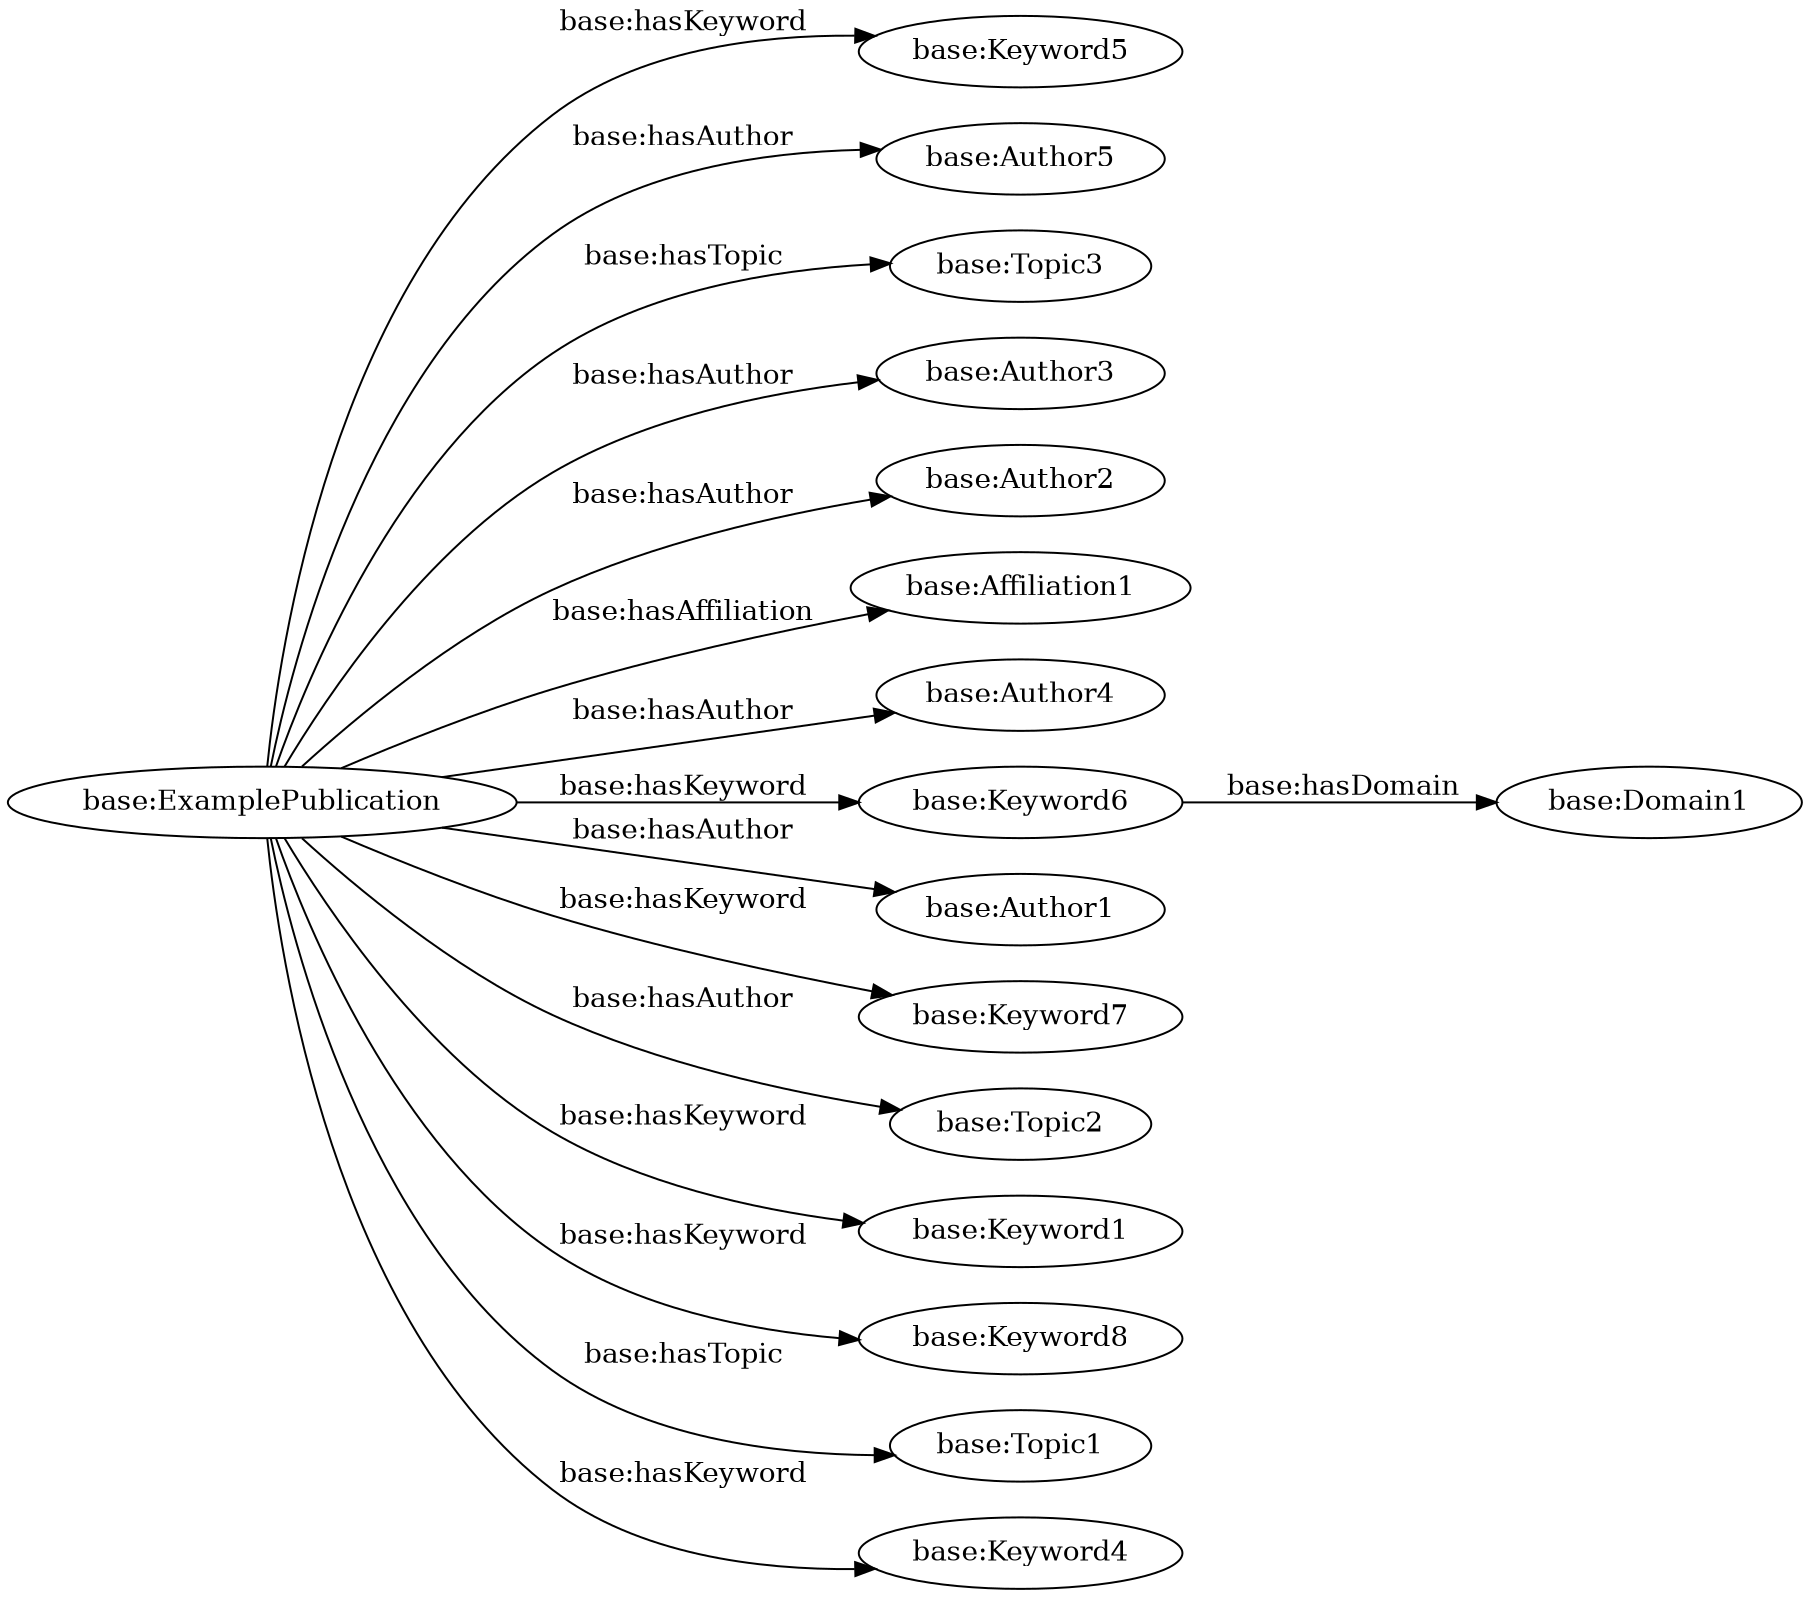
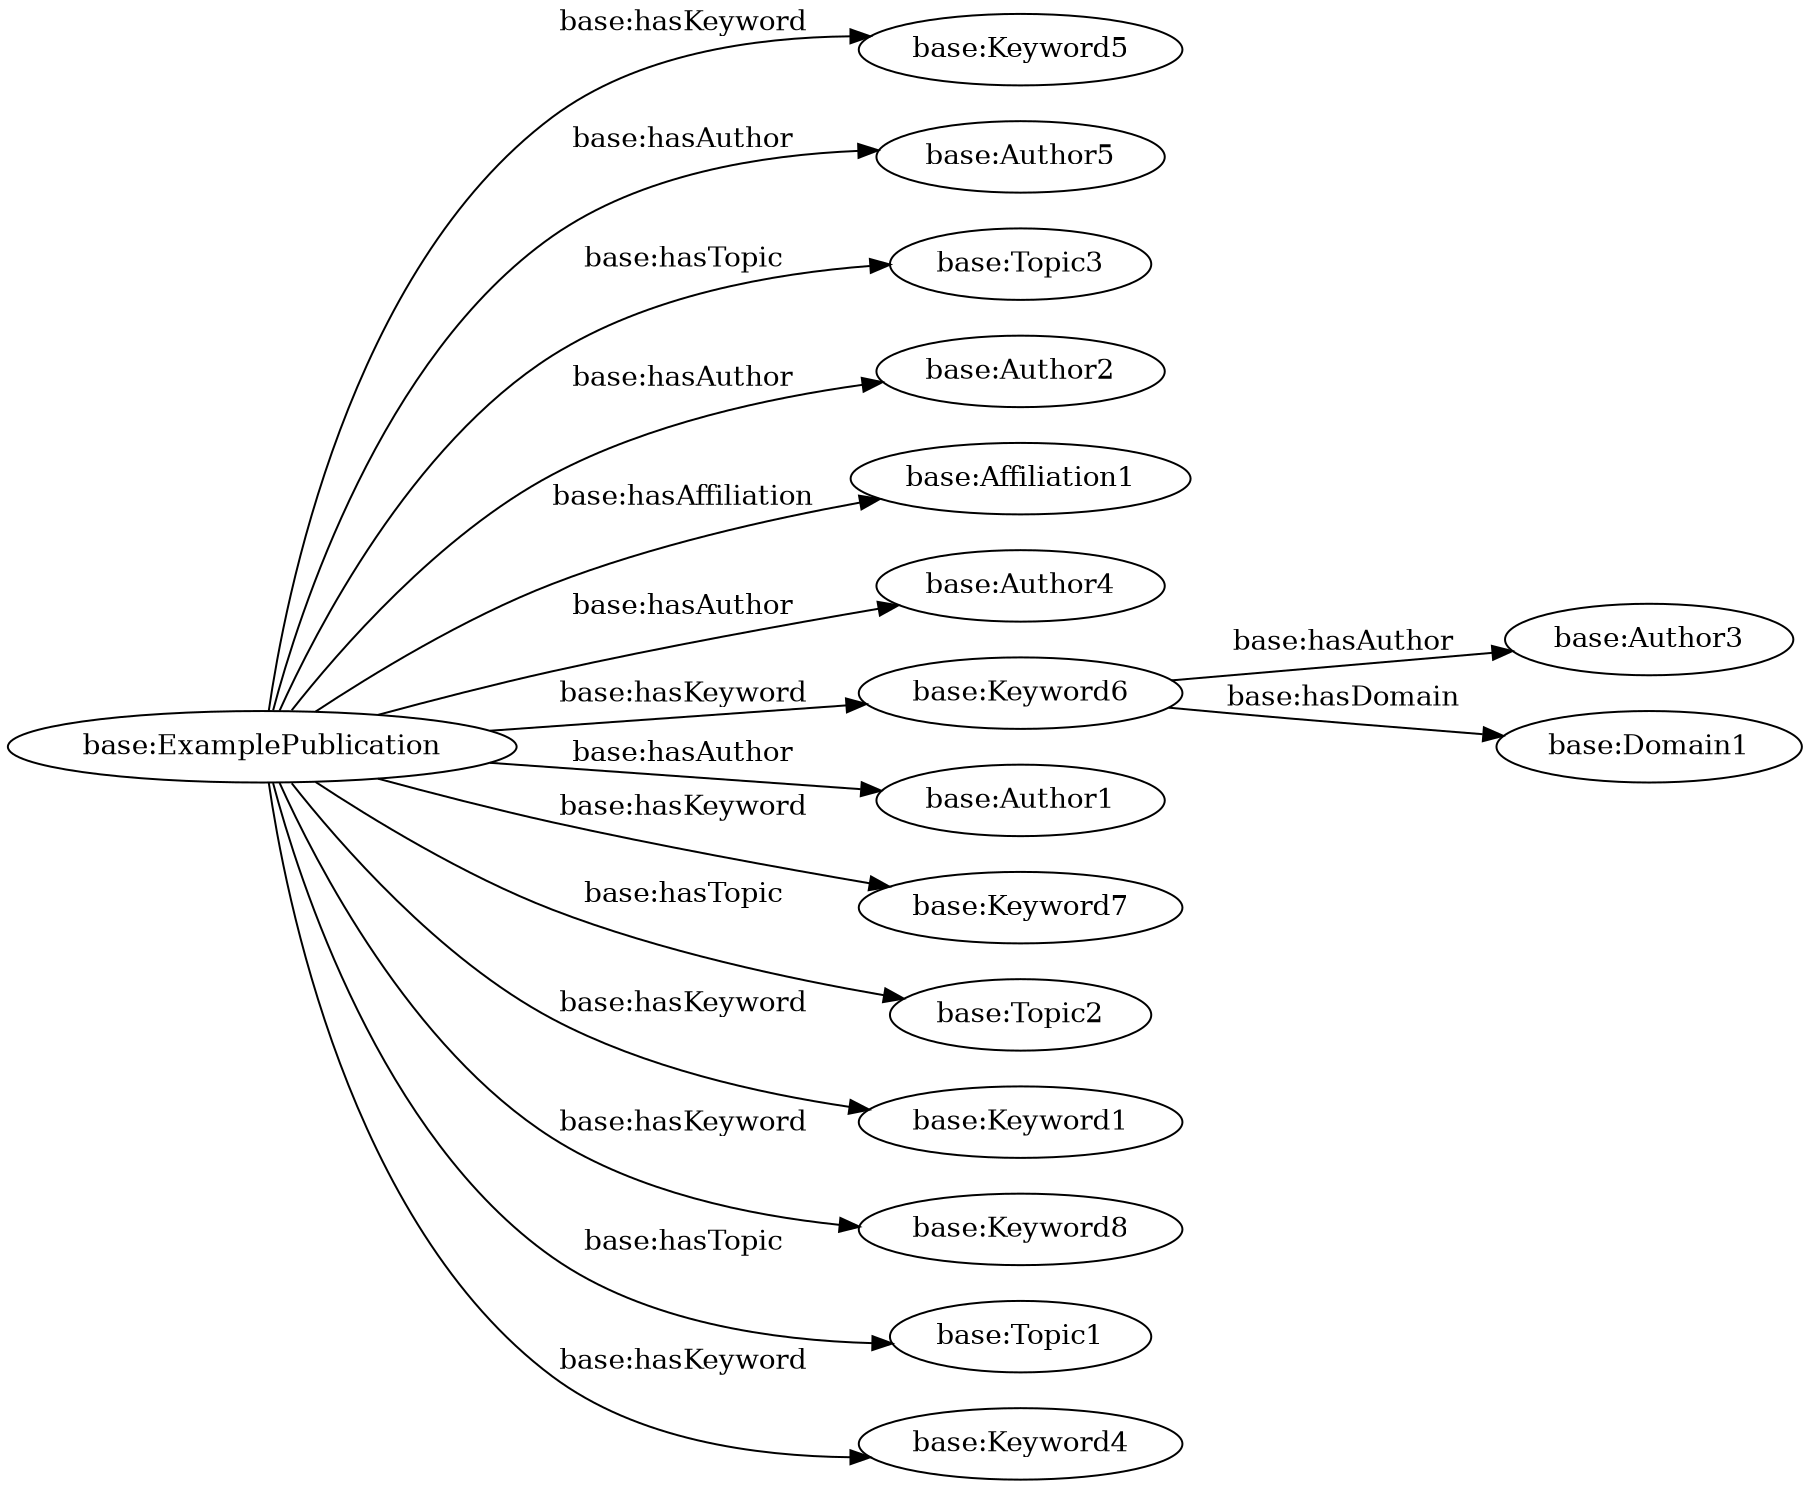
(519, 495) -> (1332, 667)
(683, 1000) -> (683, 895)
